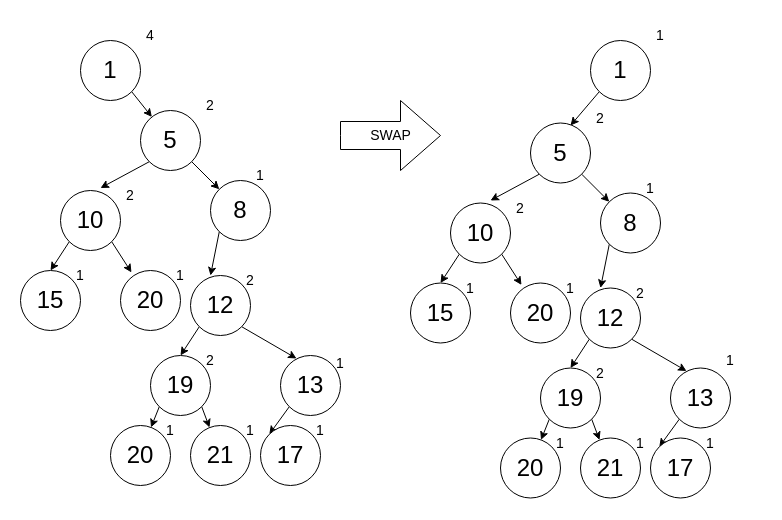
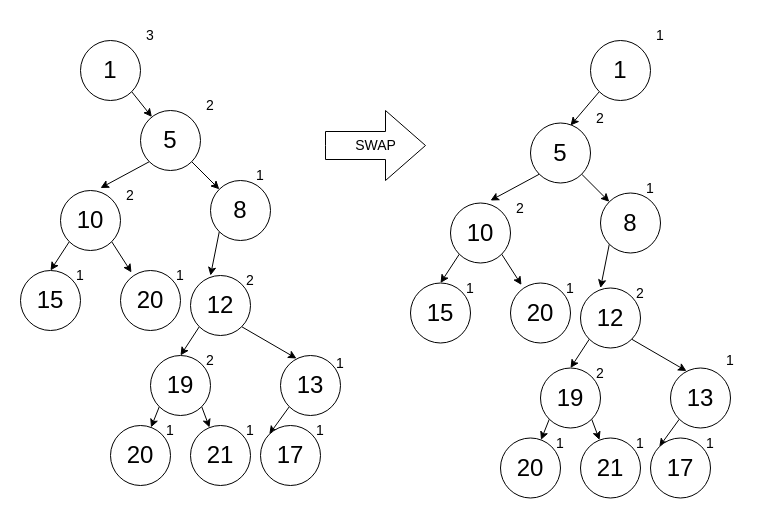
(151, 36) -> (151, 36)
(391, 136) -> (376, 146)
